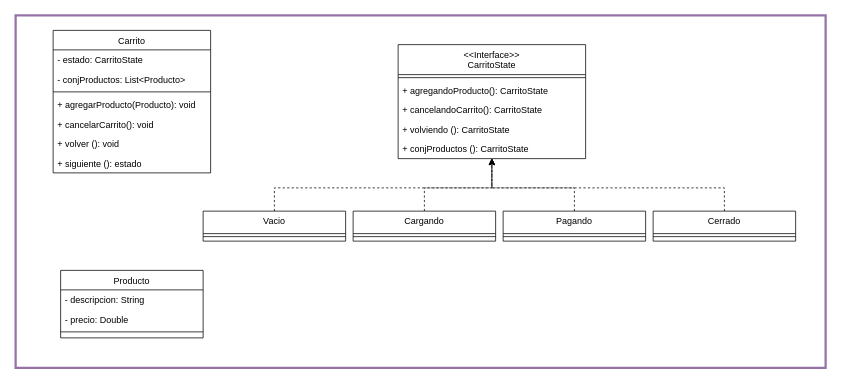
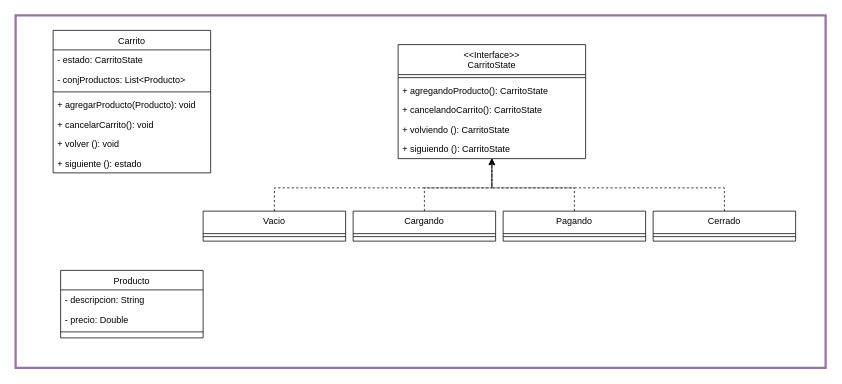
(477, 149) -> (464, 149)
